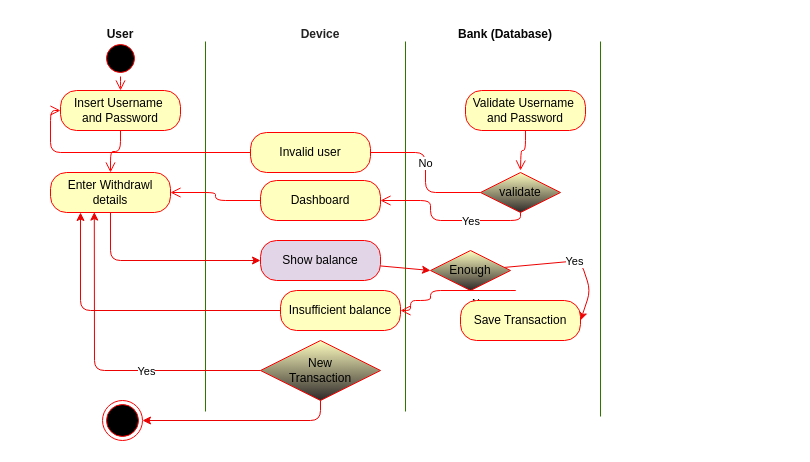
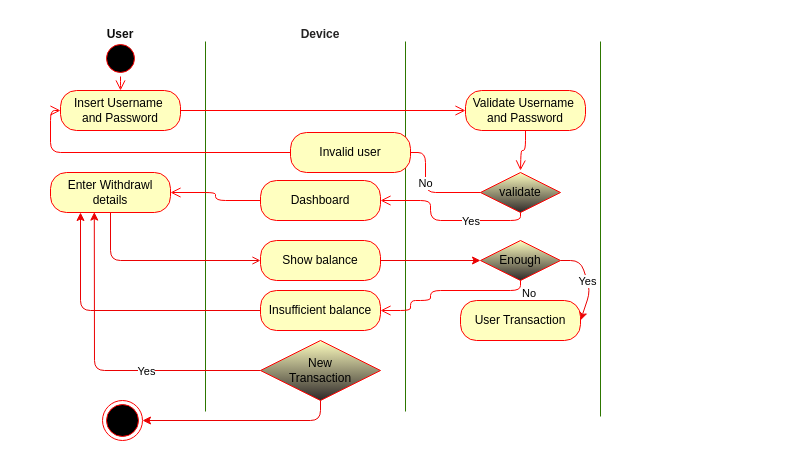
(506, 34) -> none
(121, 139) -> (322, 111)
(311, 153) -> (351, 153)
(252, 261) -> (254, 261)
(321, 261) -> (321, 261)
(471, 271) -> (521, 261)
(341, 311) -> (321, 311)
(521, 321) -> (521, 321)
